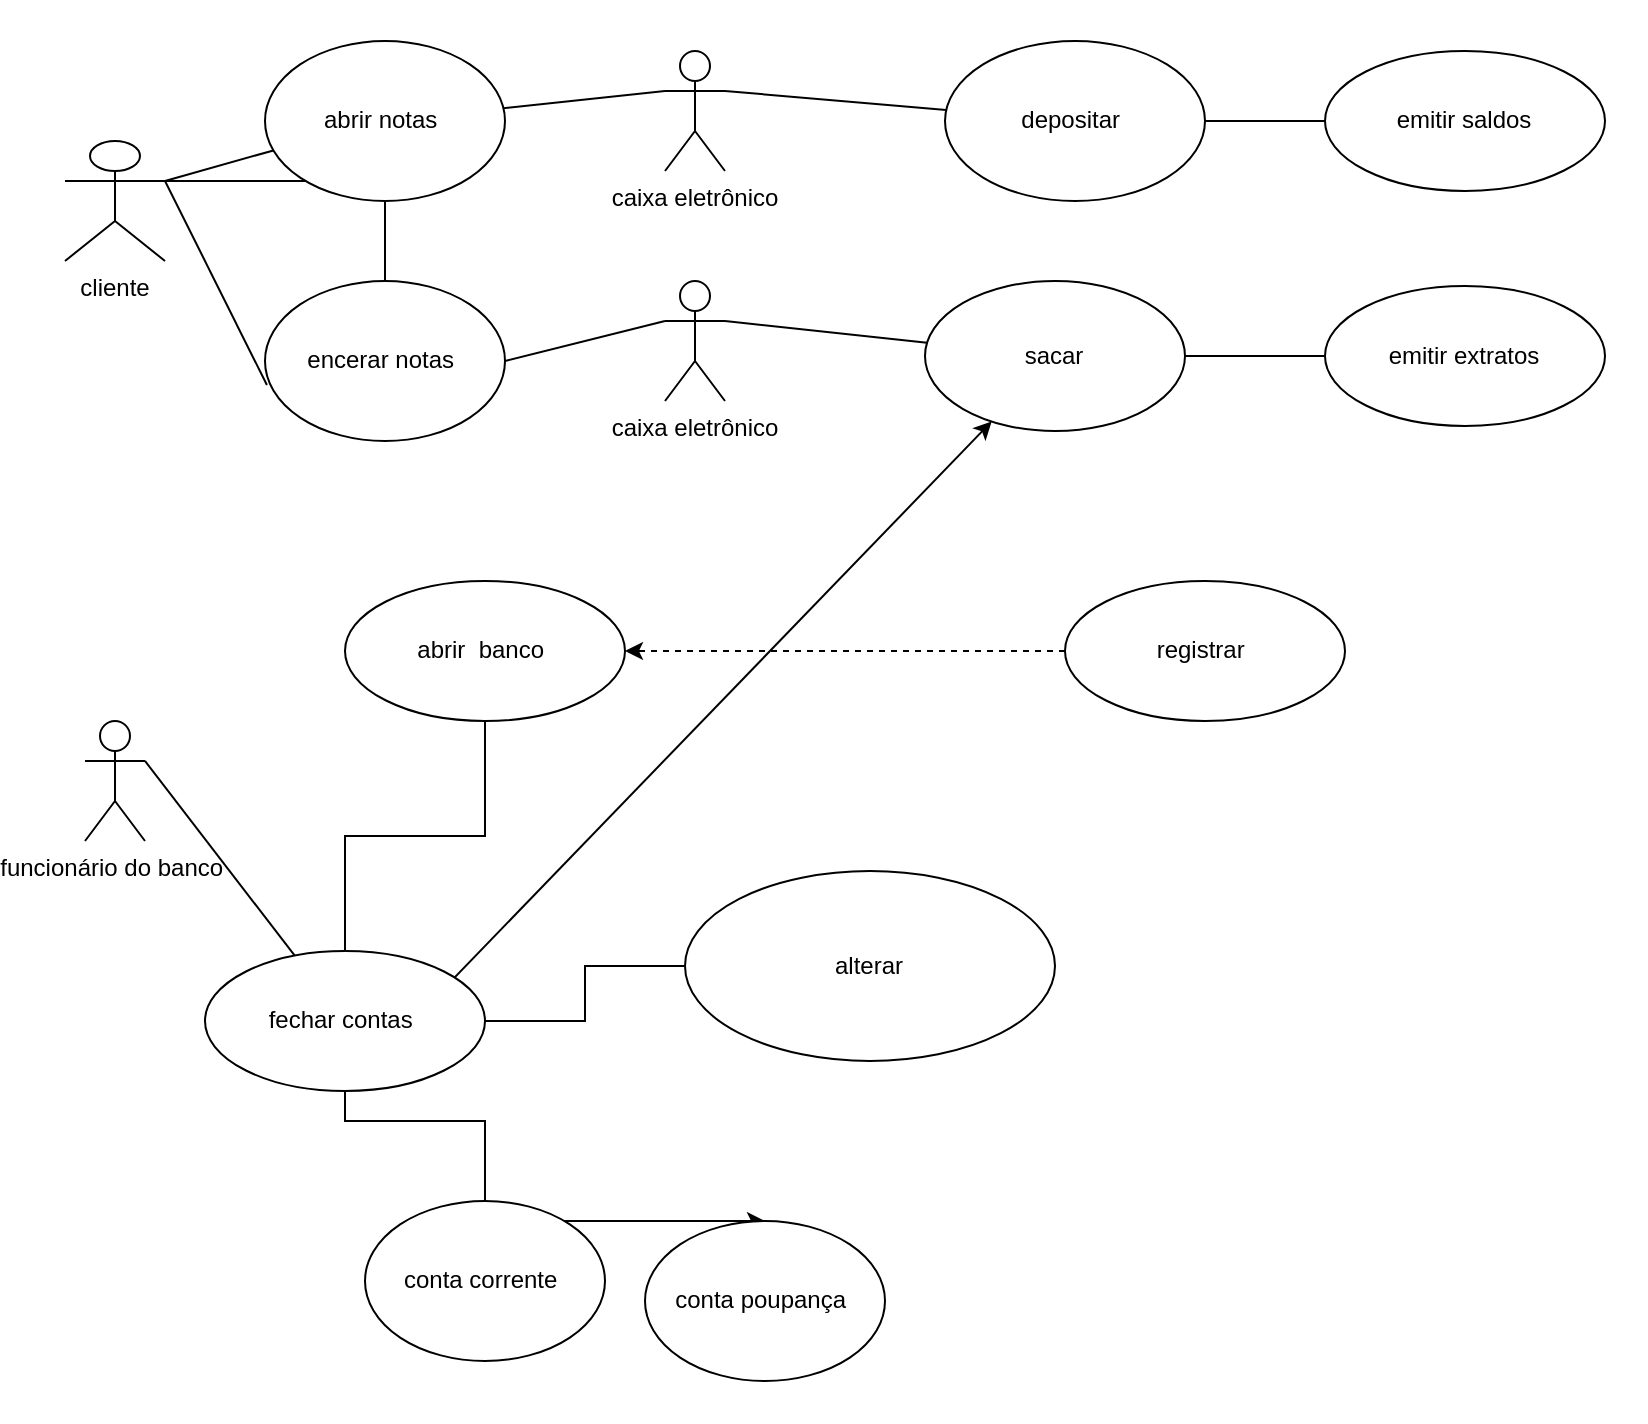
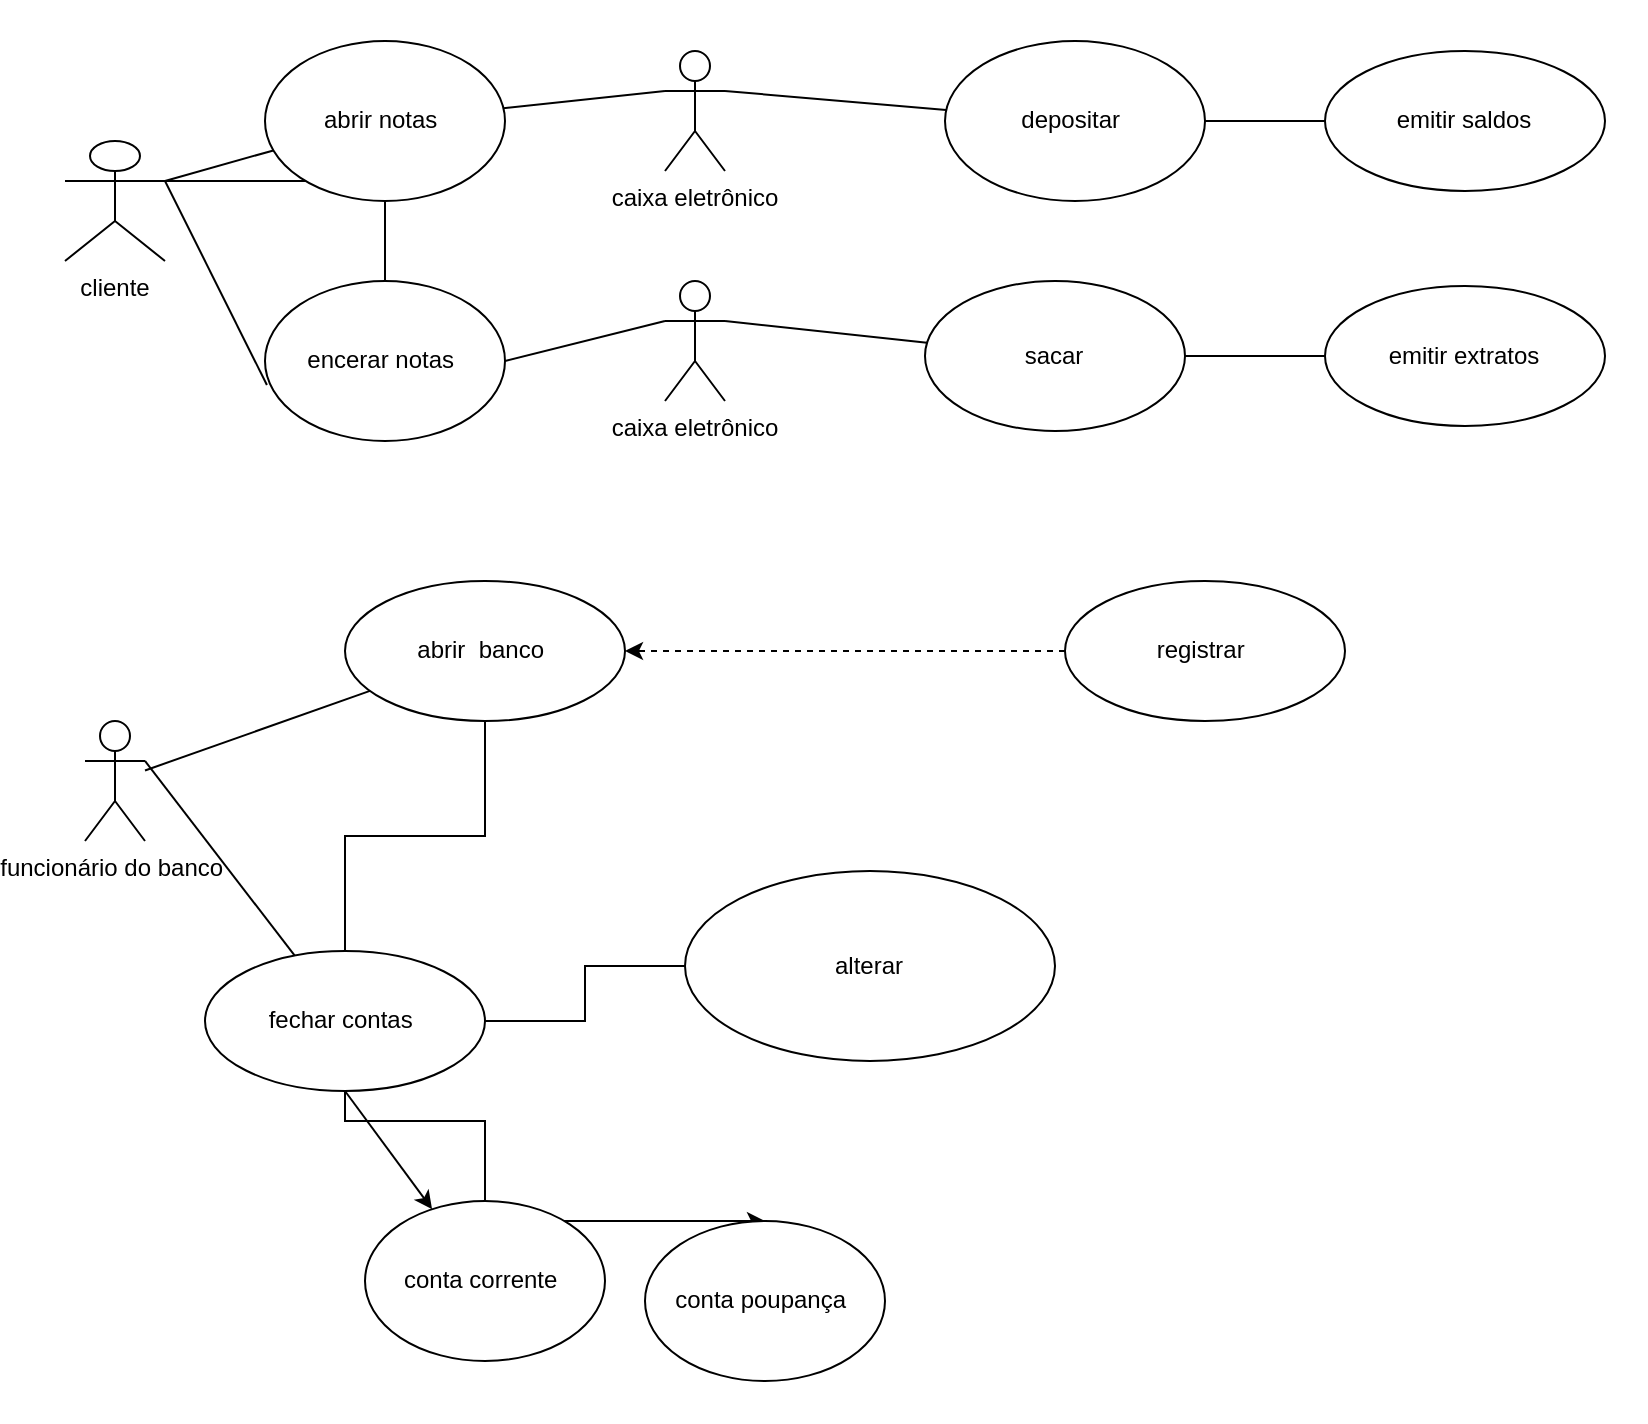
none -> (258, 731)
(610, 816) -> (397, 1162)
